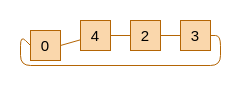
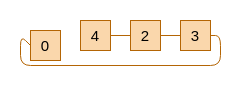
(71, 43) -> none
